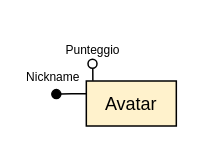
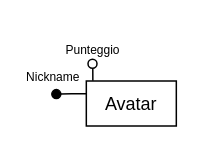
(131, 104) -> (131, 104)
